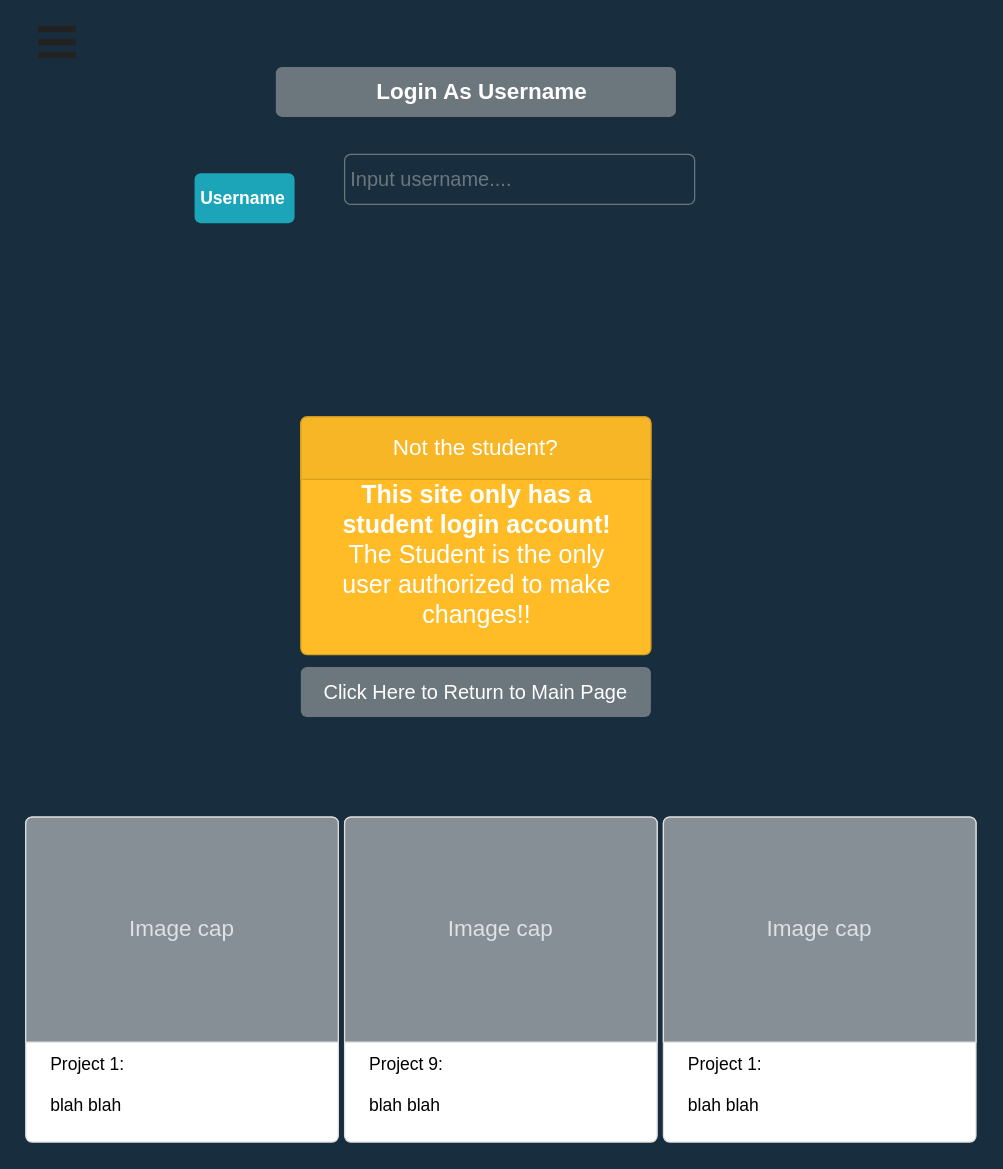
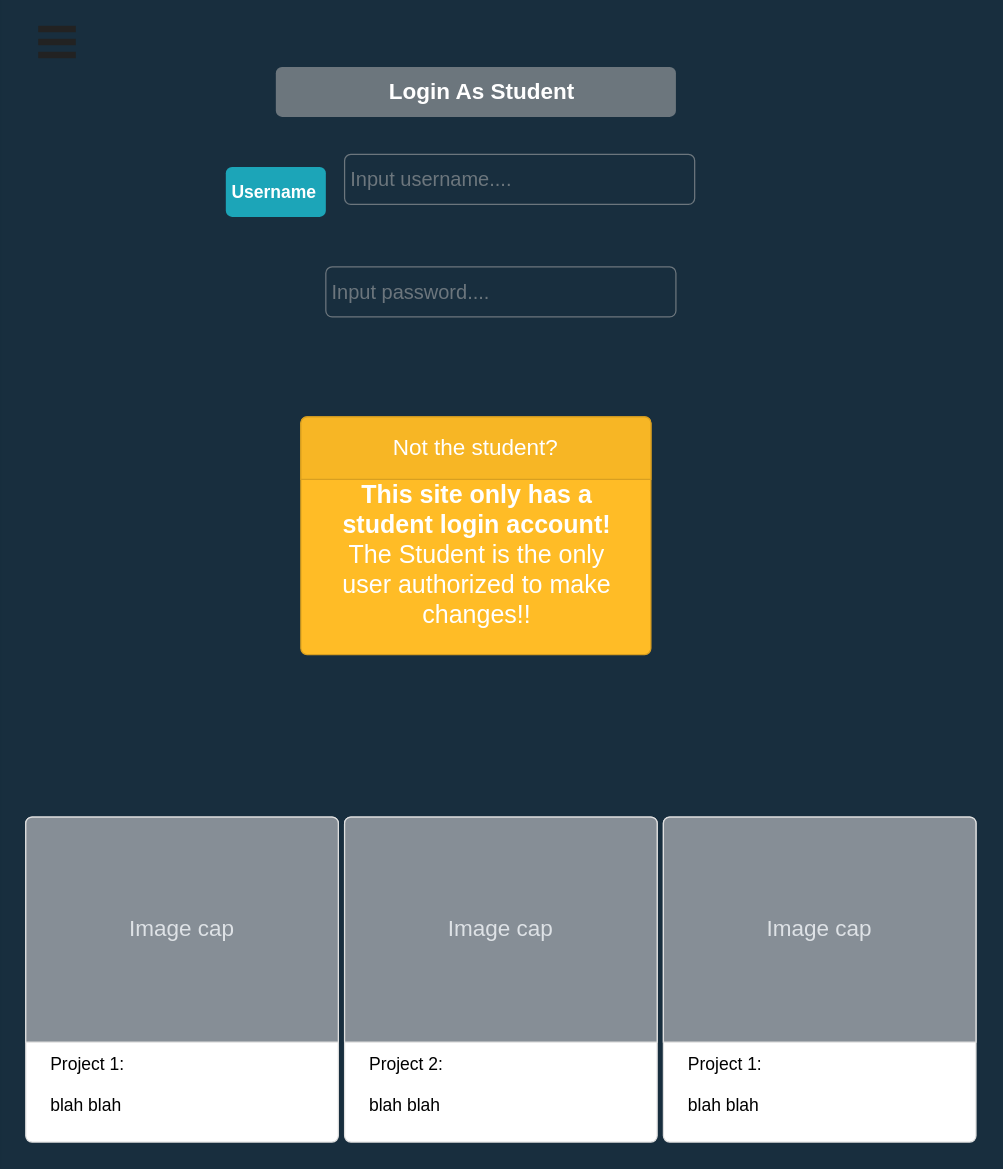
(482, 92) -> (482, 92)
(244, 198) -> (276, 192)
none -> (501, 292)
(476, 692) -> none
(414, 1095) -> (414, 1095)
